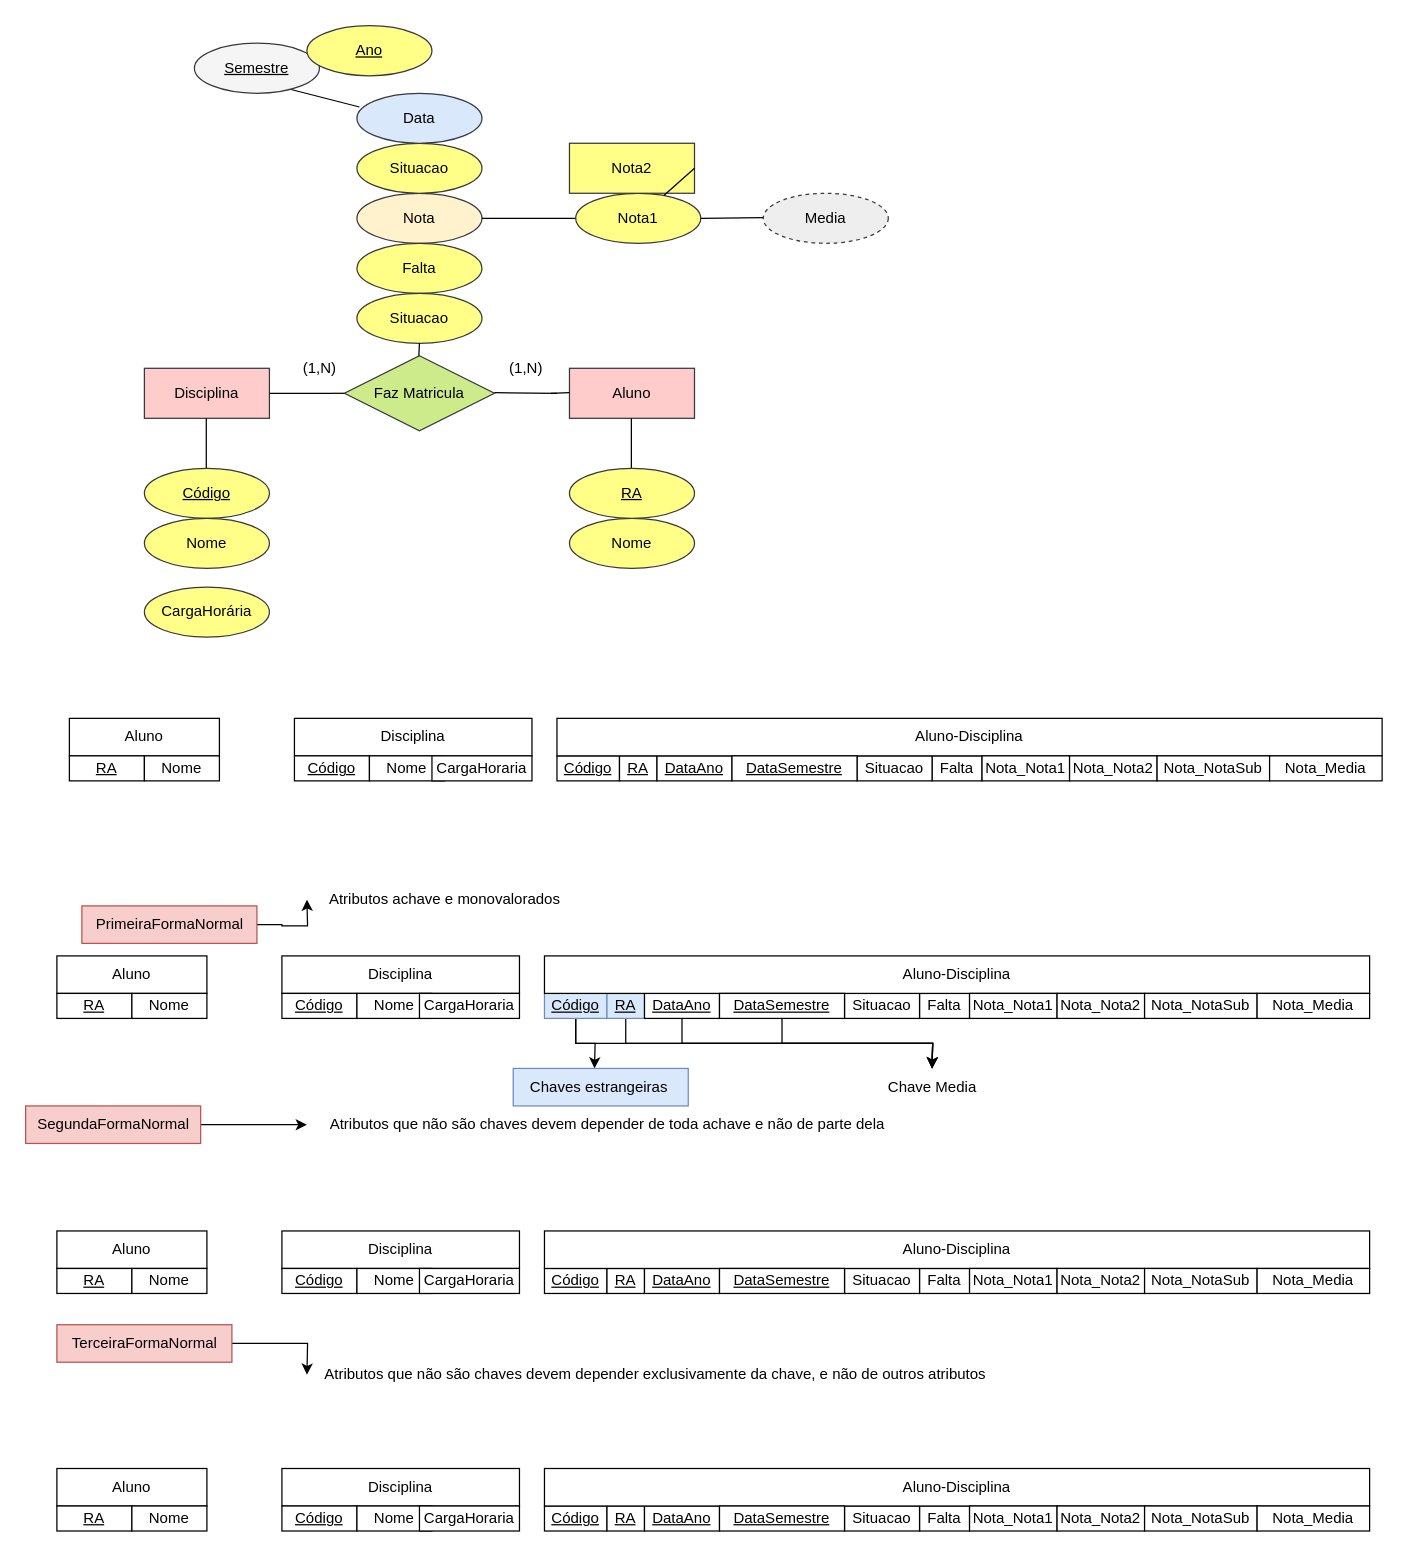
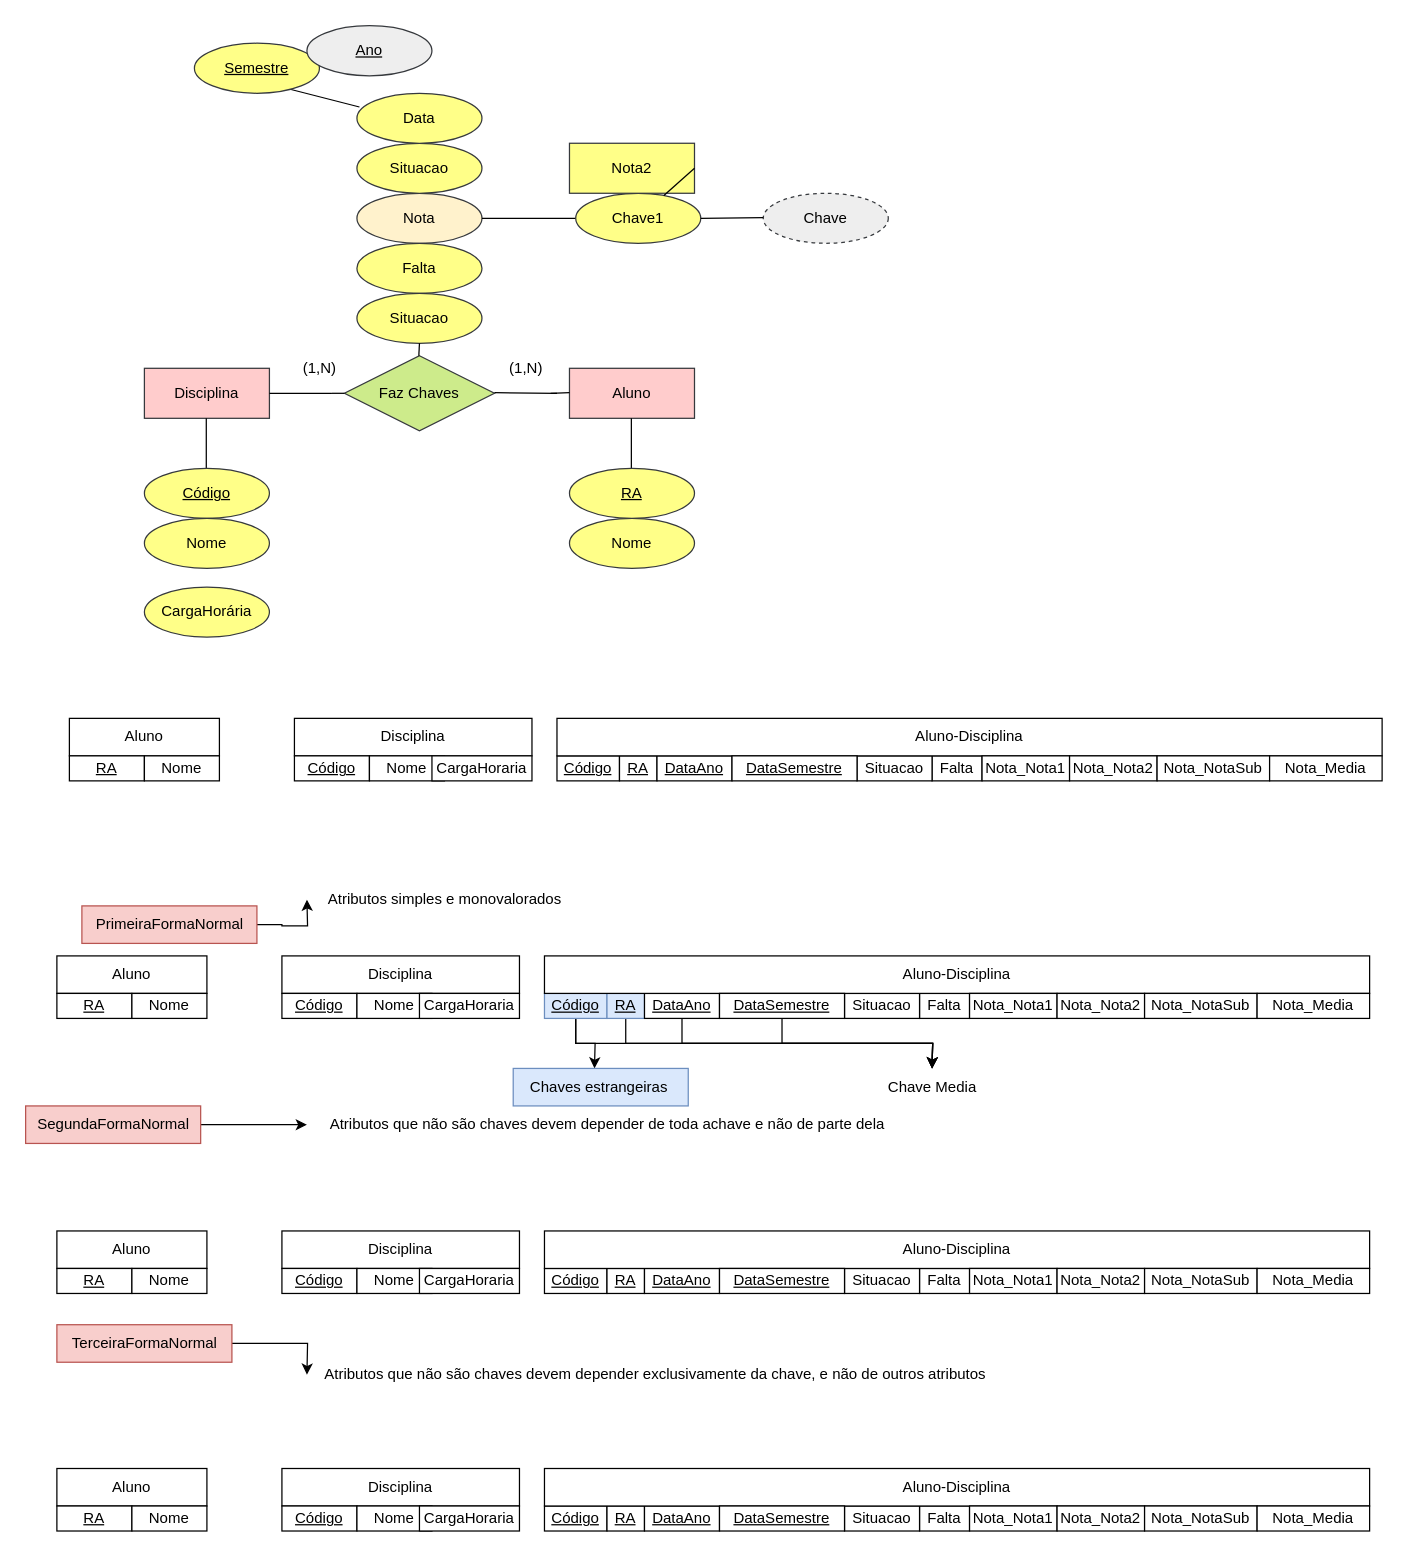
(369, 51) -> (369, 51)
(257, 68) -> (257, 68)
(419, 118) -> (419, 118)
(638, 218) -> (638, 218)
(826, 218) -> (826, 218)
(419, 393) -> (419, 393)
(445, 899) -> (445, 899)
